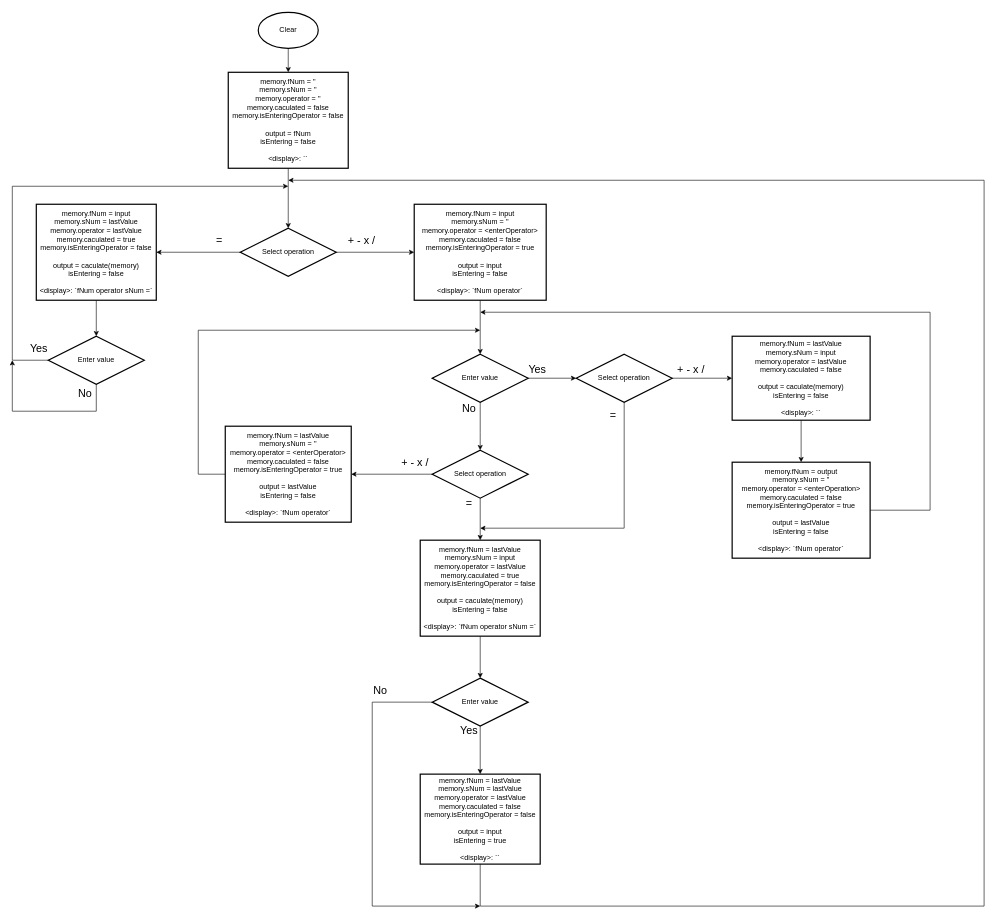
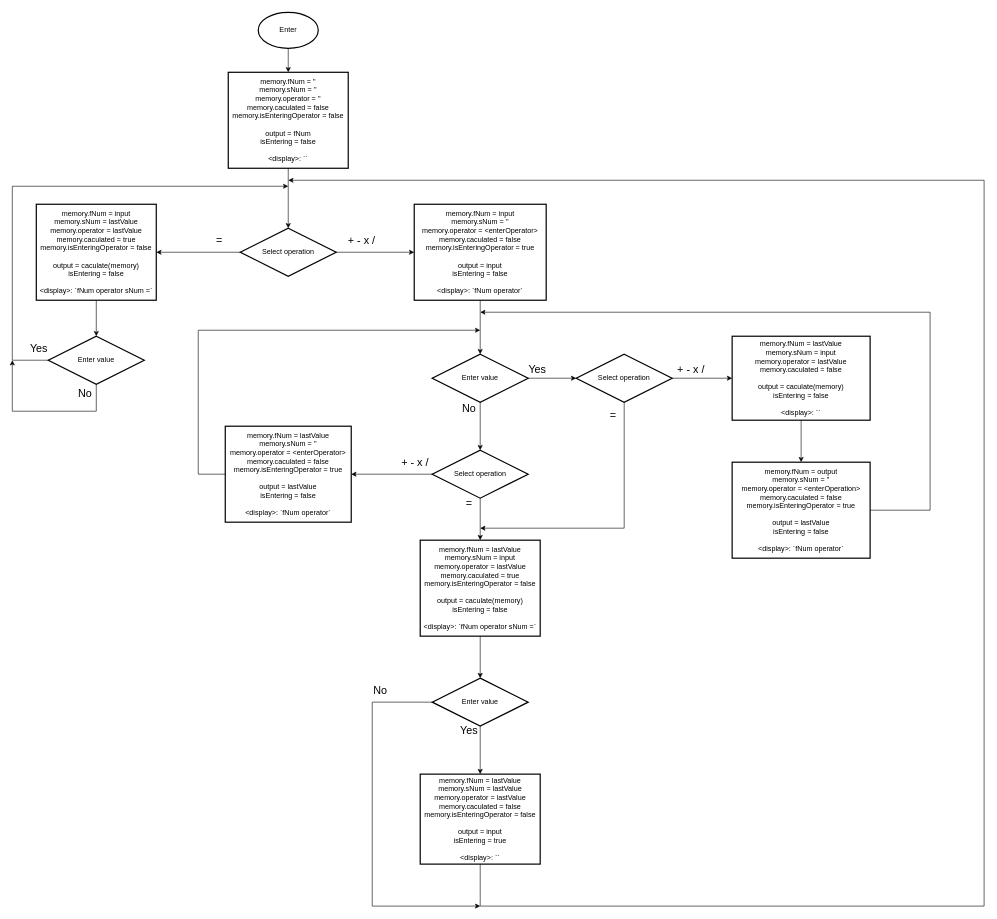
(288, 30) -> (288, 30)
